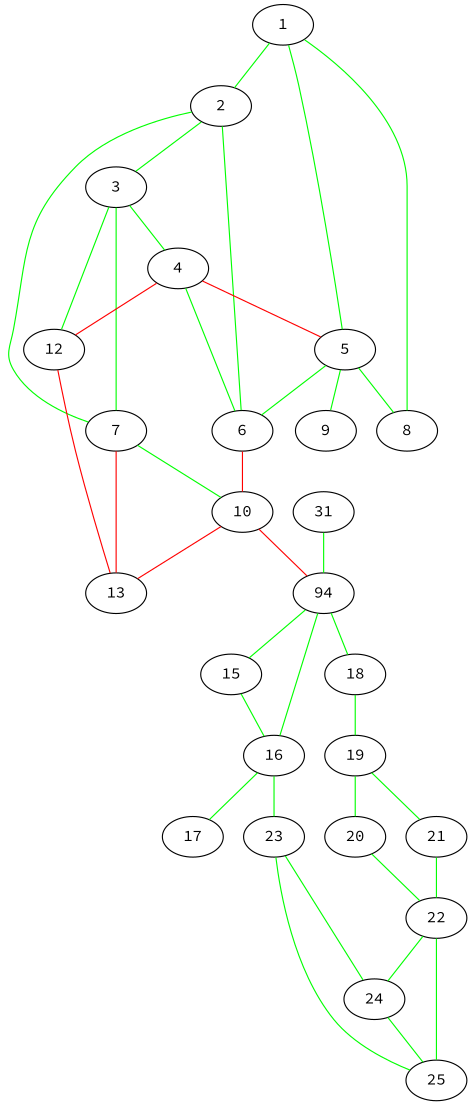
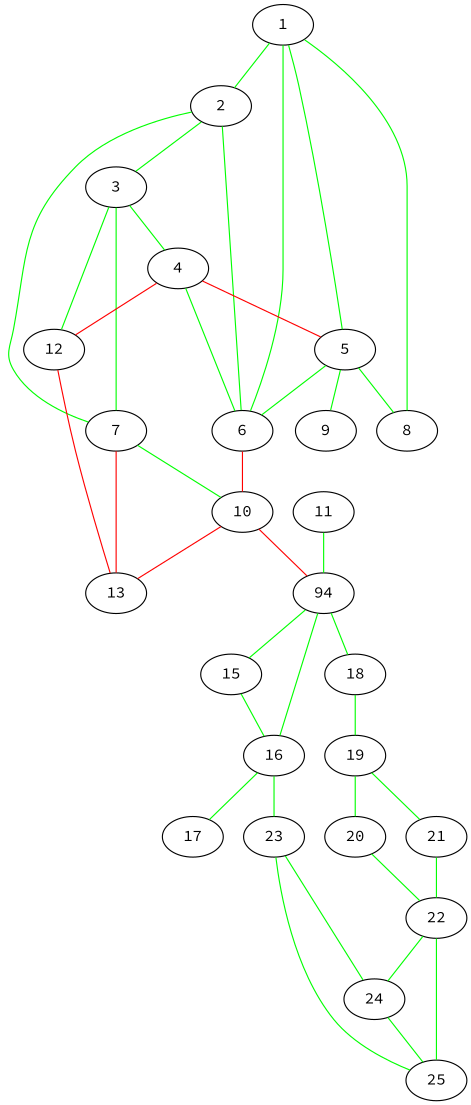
none -> (283, 230)
(324, 512) -> (324, 512)
